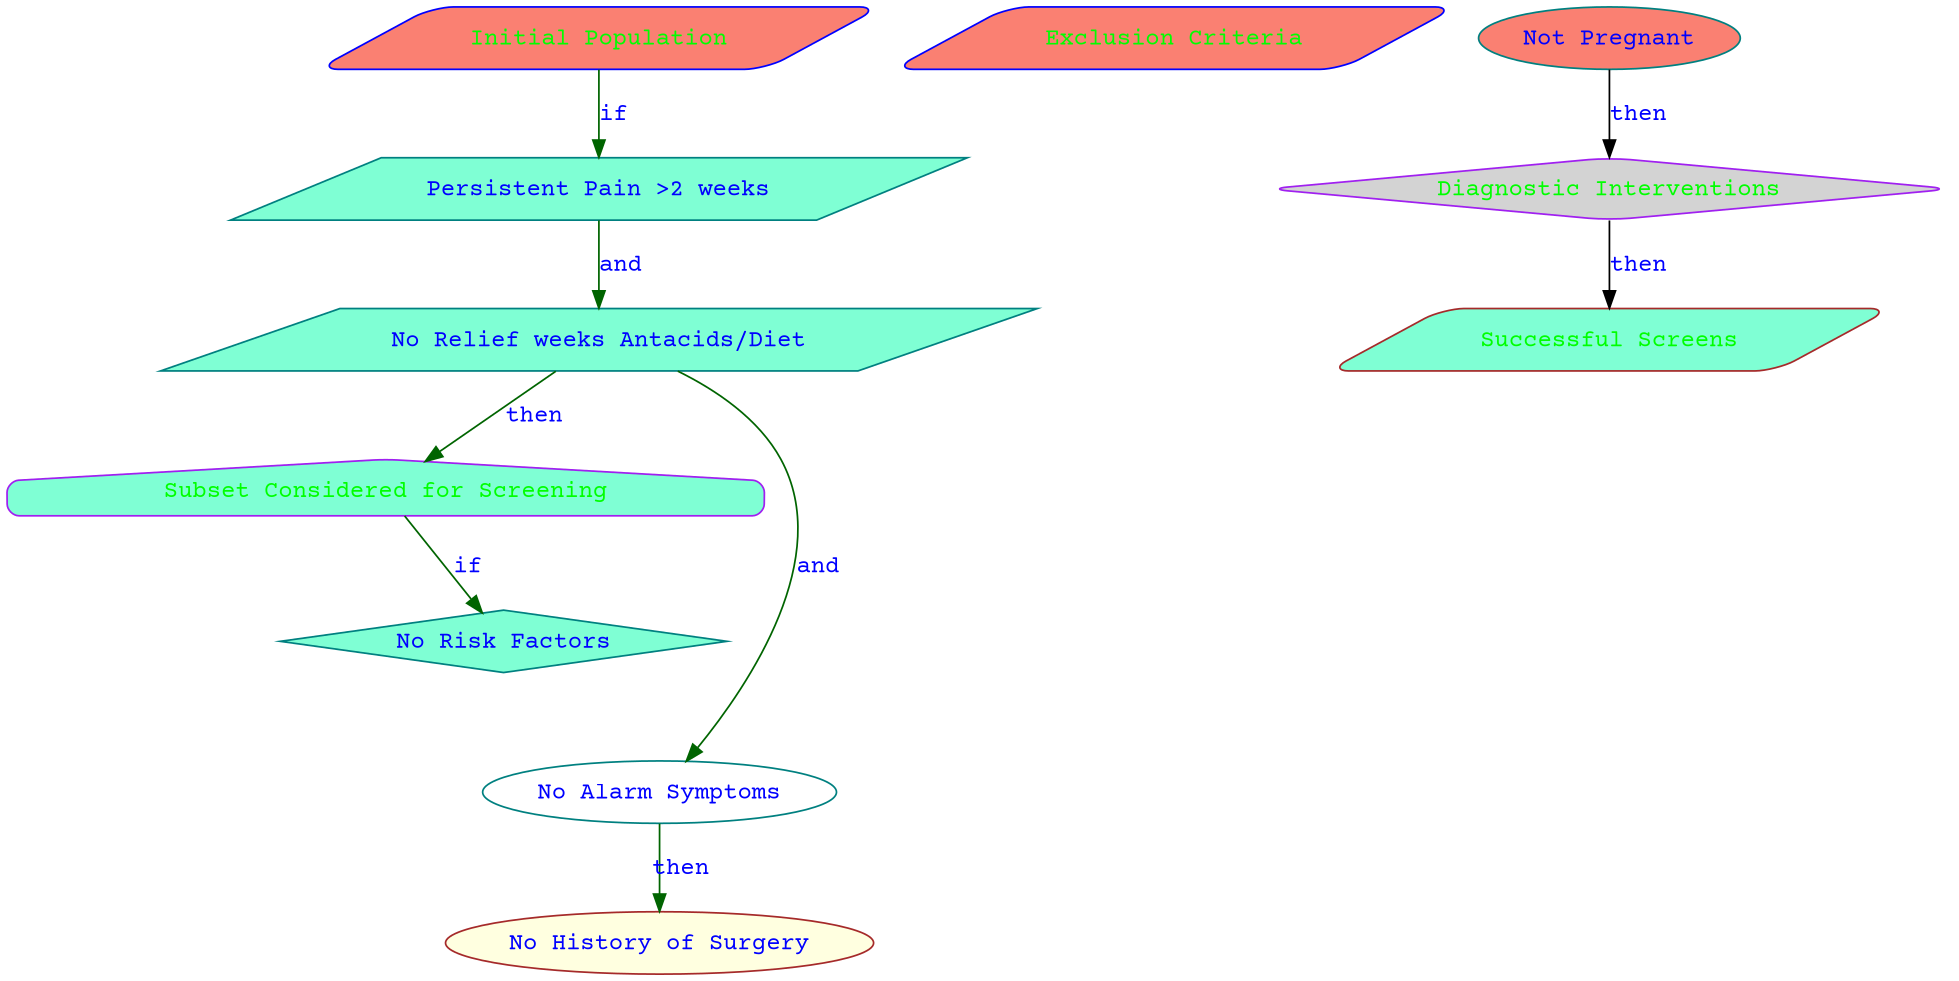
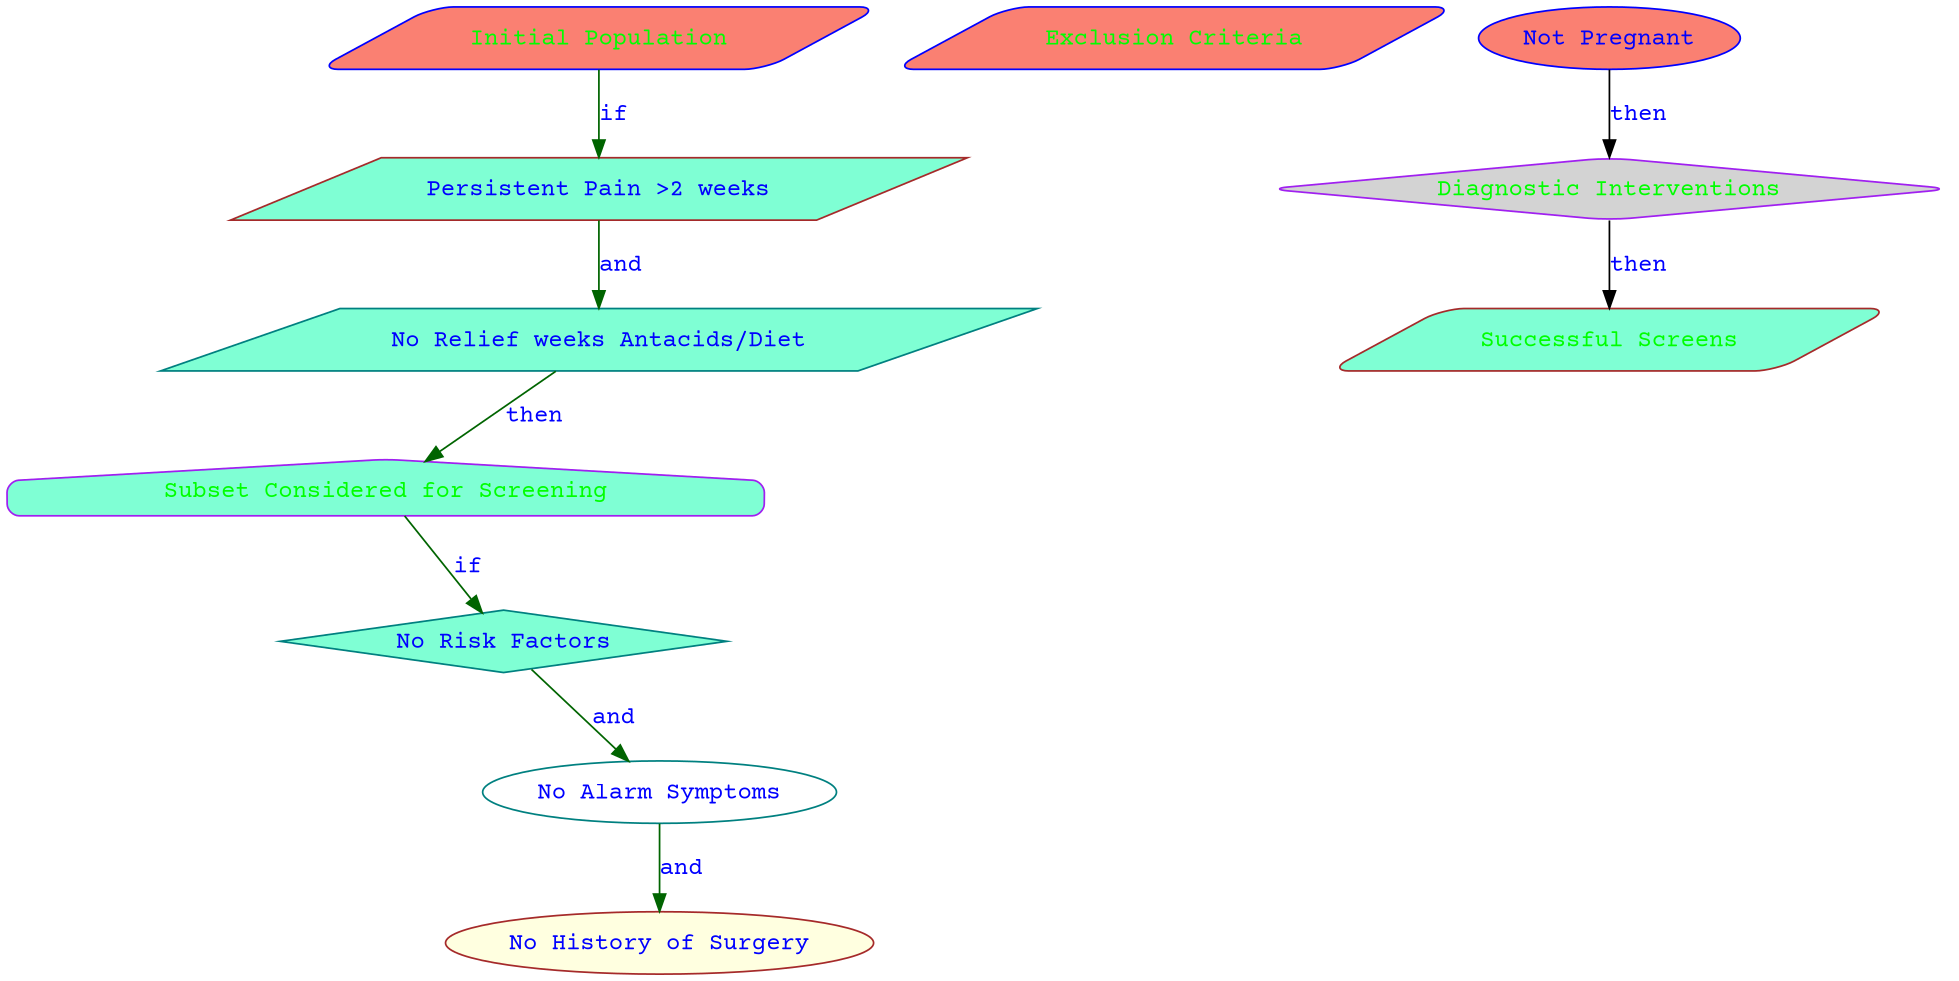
(1609, 38) -> (1609, 38)
(599, 189) -> (599, 189)
(796, 546) -> (574, 709)
(681, 868) -> (681, 868)
